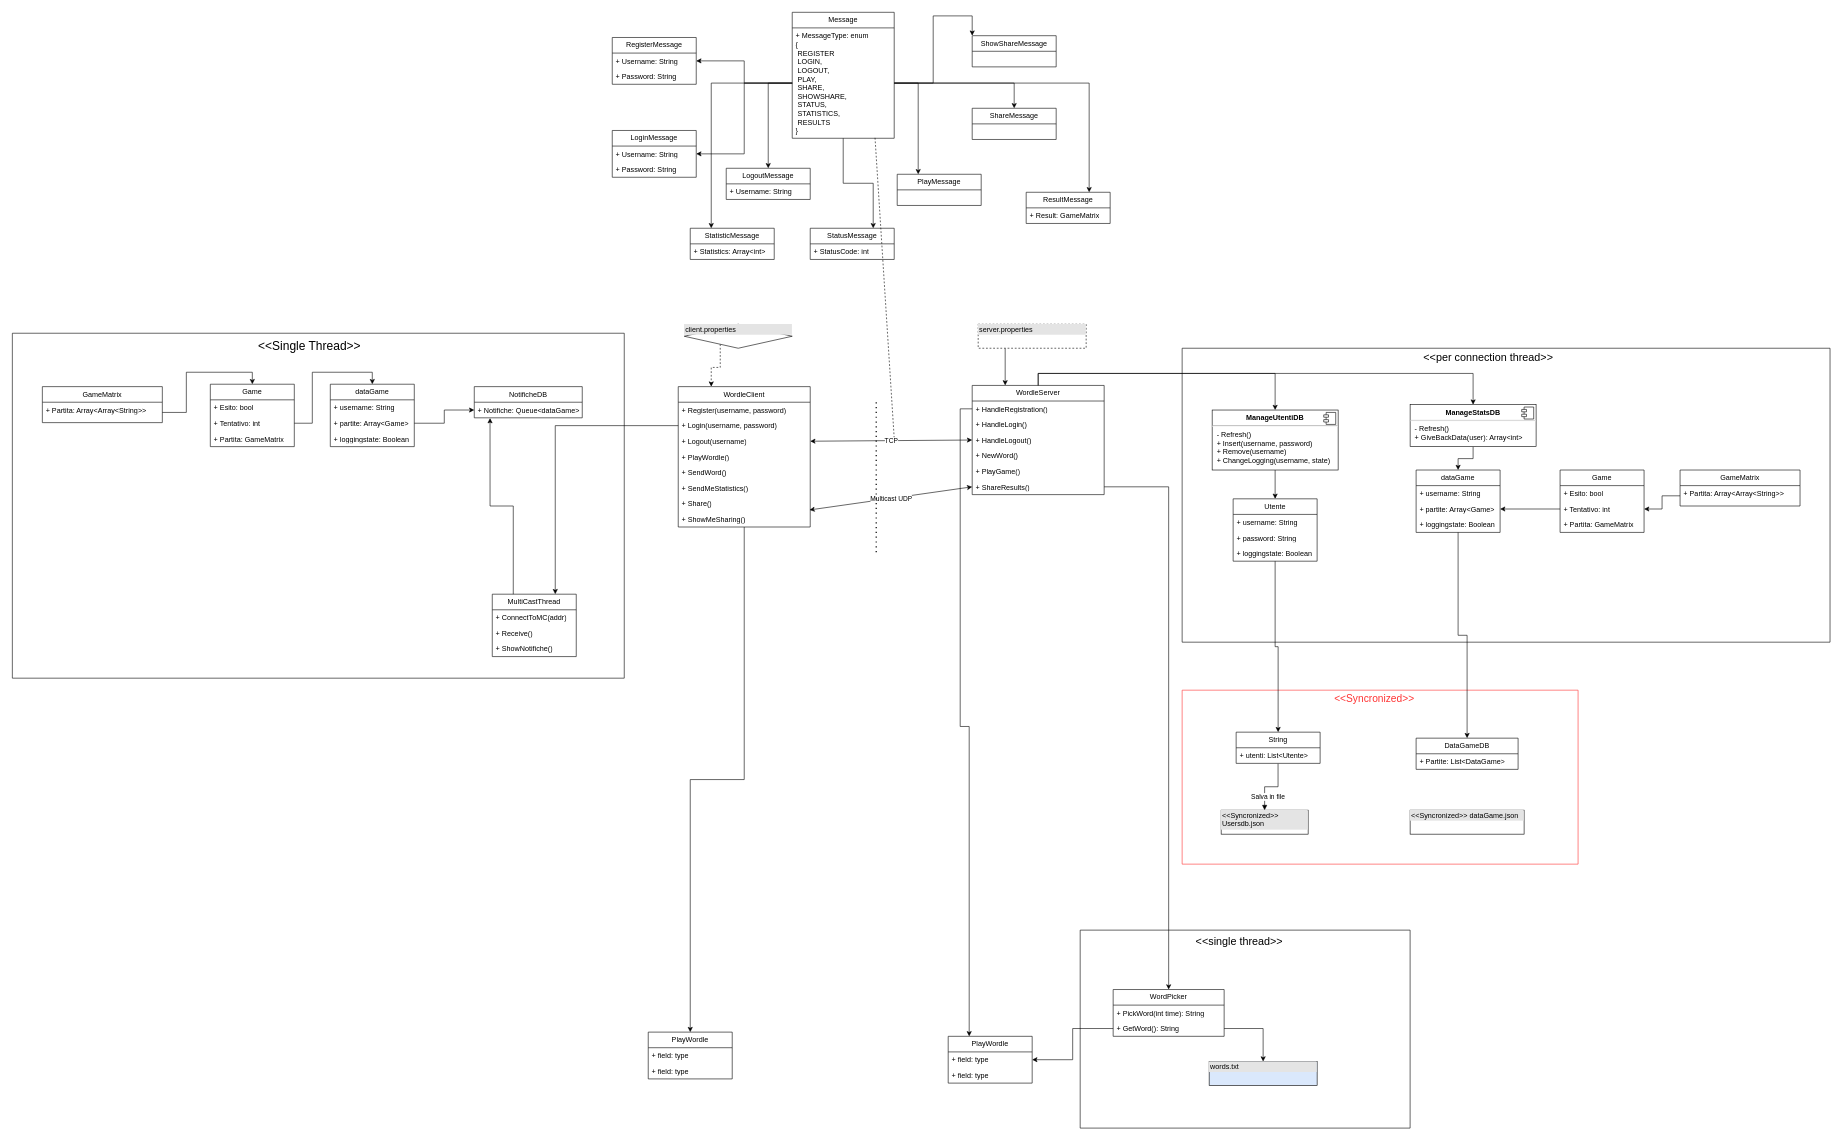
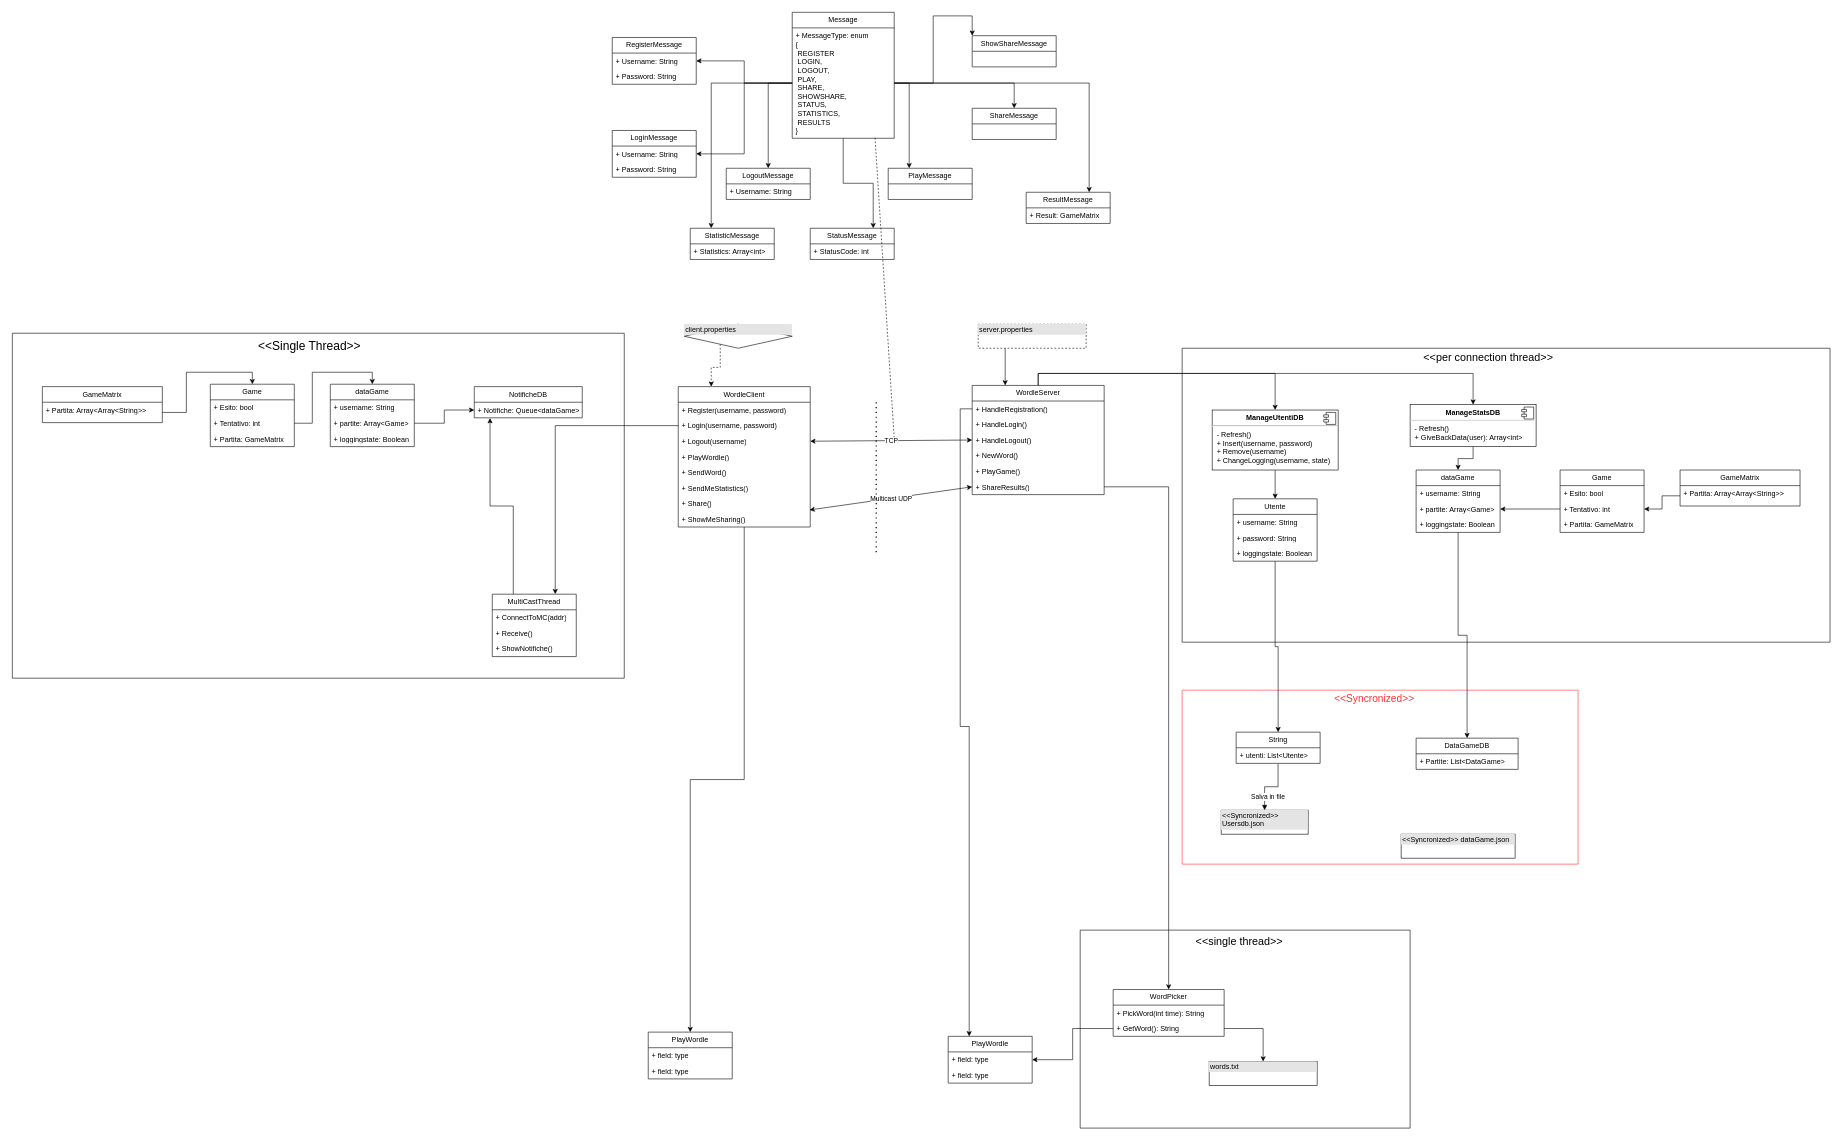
(939, 190) -> (930, 184)
(1467, 822) -> (1458, 846)
(1263, 1074) -> (1263, 1074)
